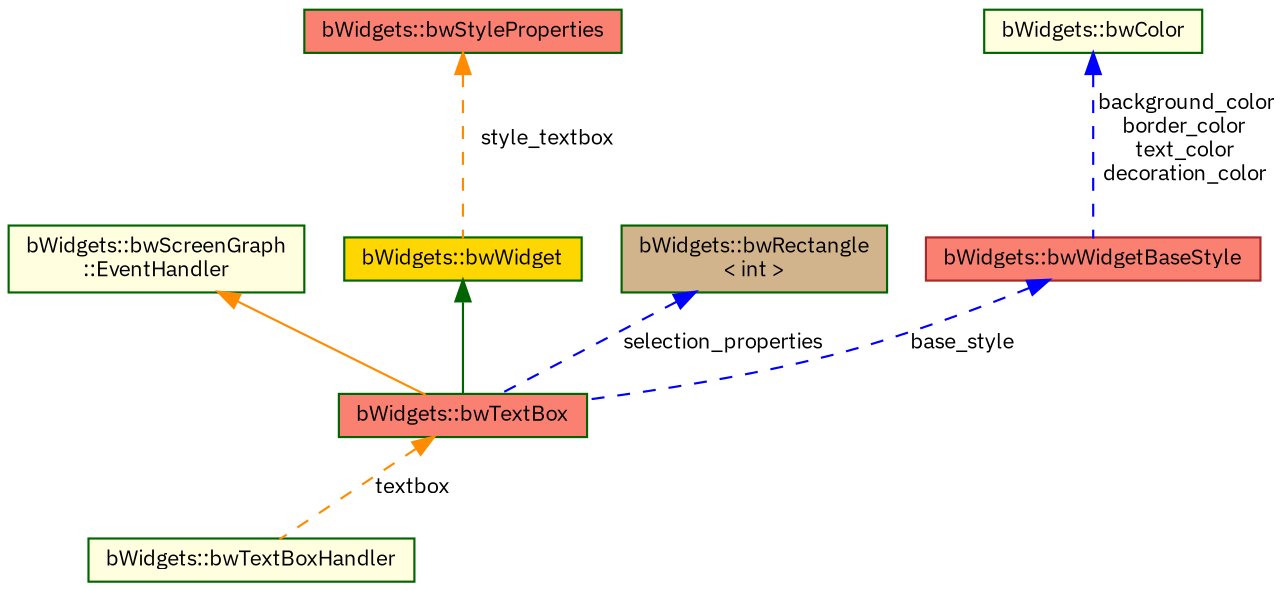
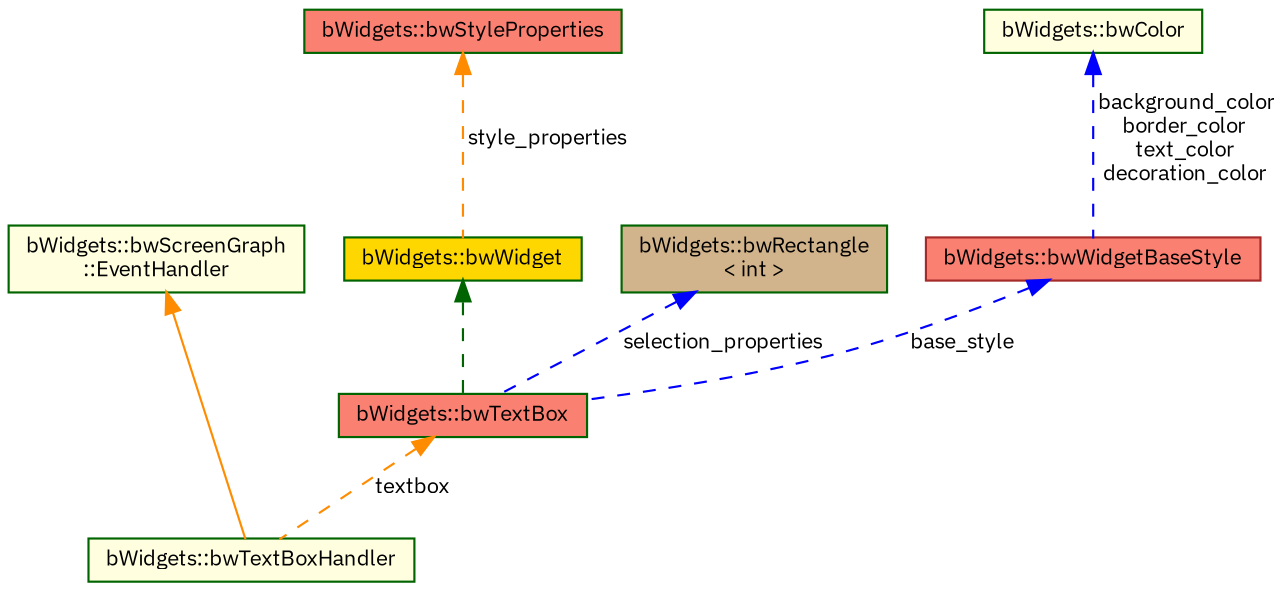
(545, 139) -> (545, 139)
(332, 348) -> (209, 426)
(463, 348) -> (463, 348)
